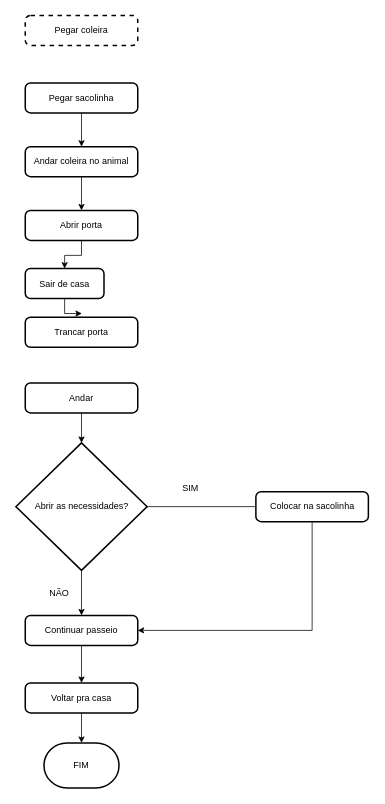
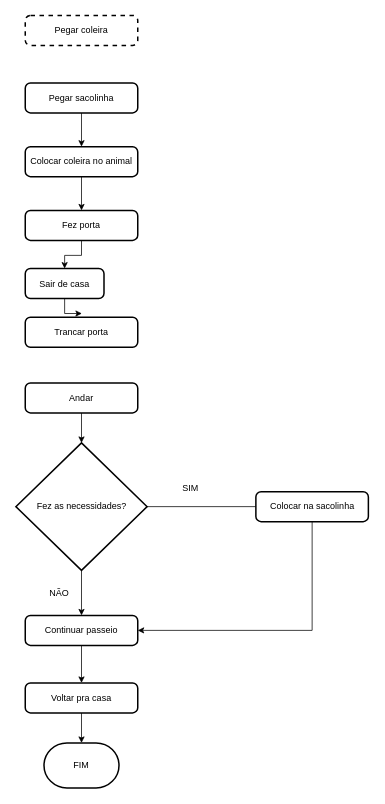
(81, 162) -> (81, 162)
(81, 225) -> (81, 225)
(82, 507) -> (82, 507)
